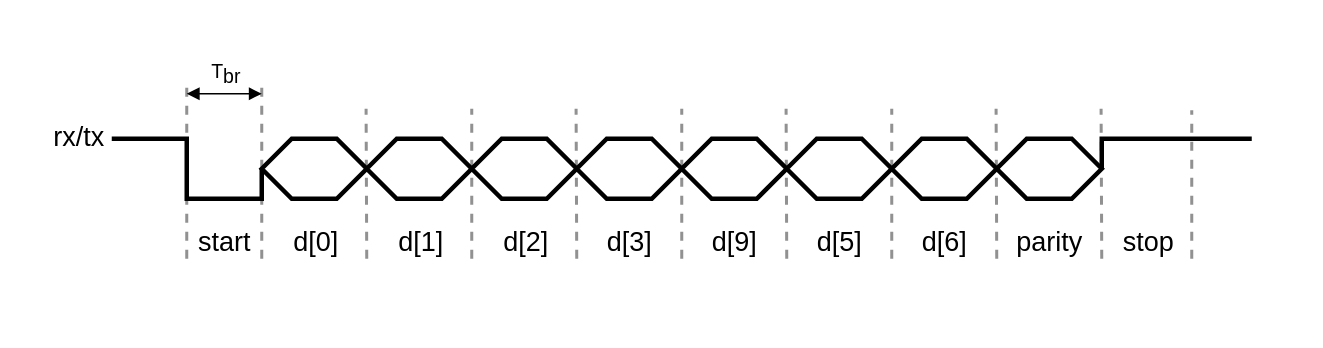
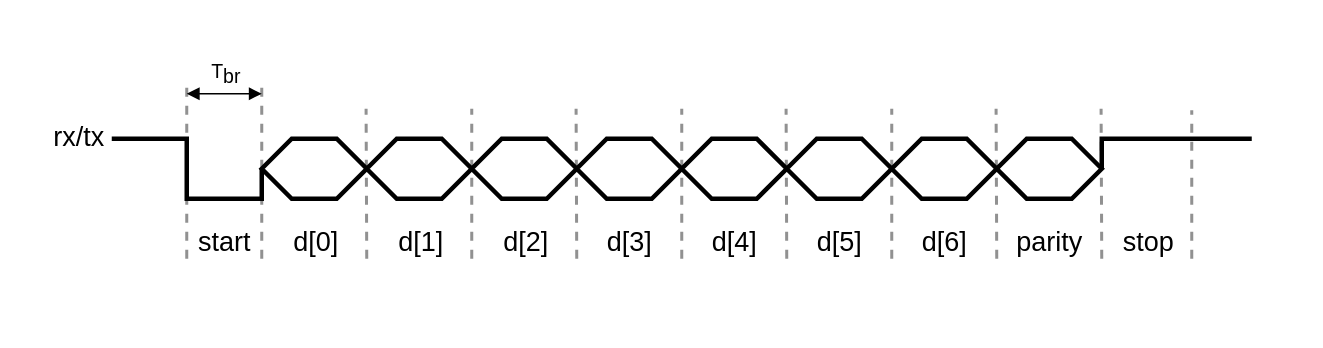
(735, 242) -> (735, 242)
